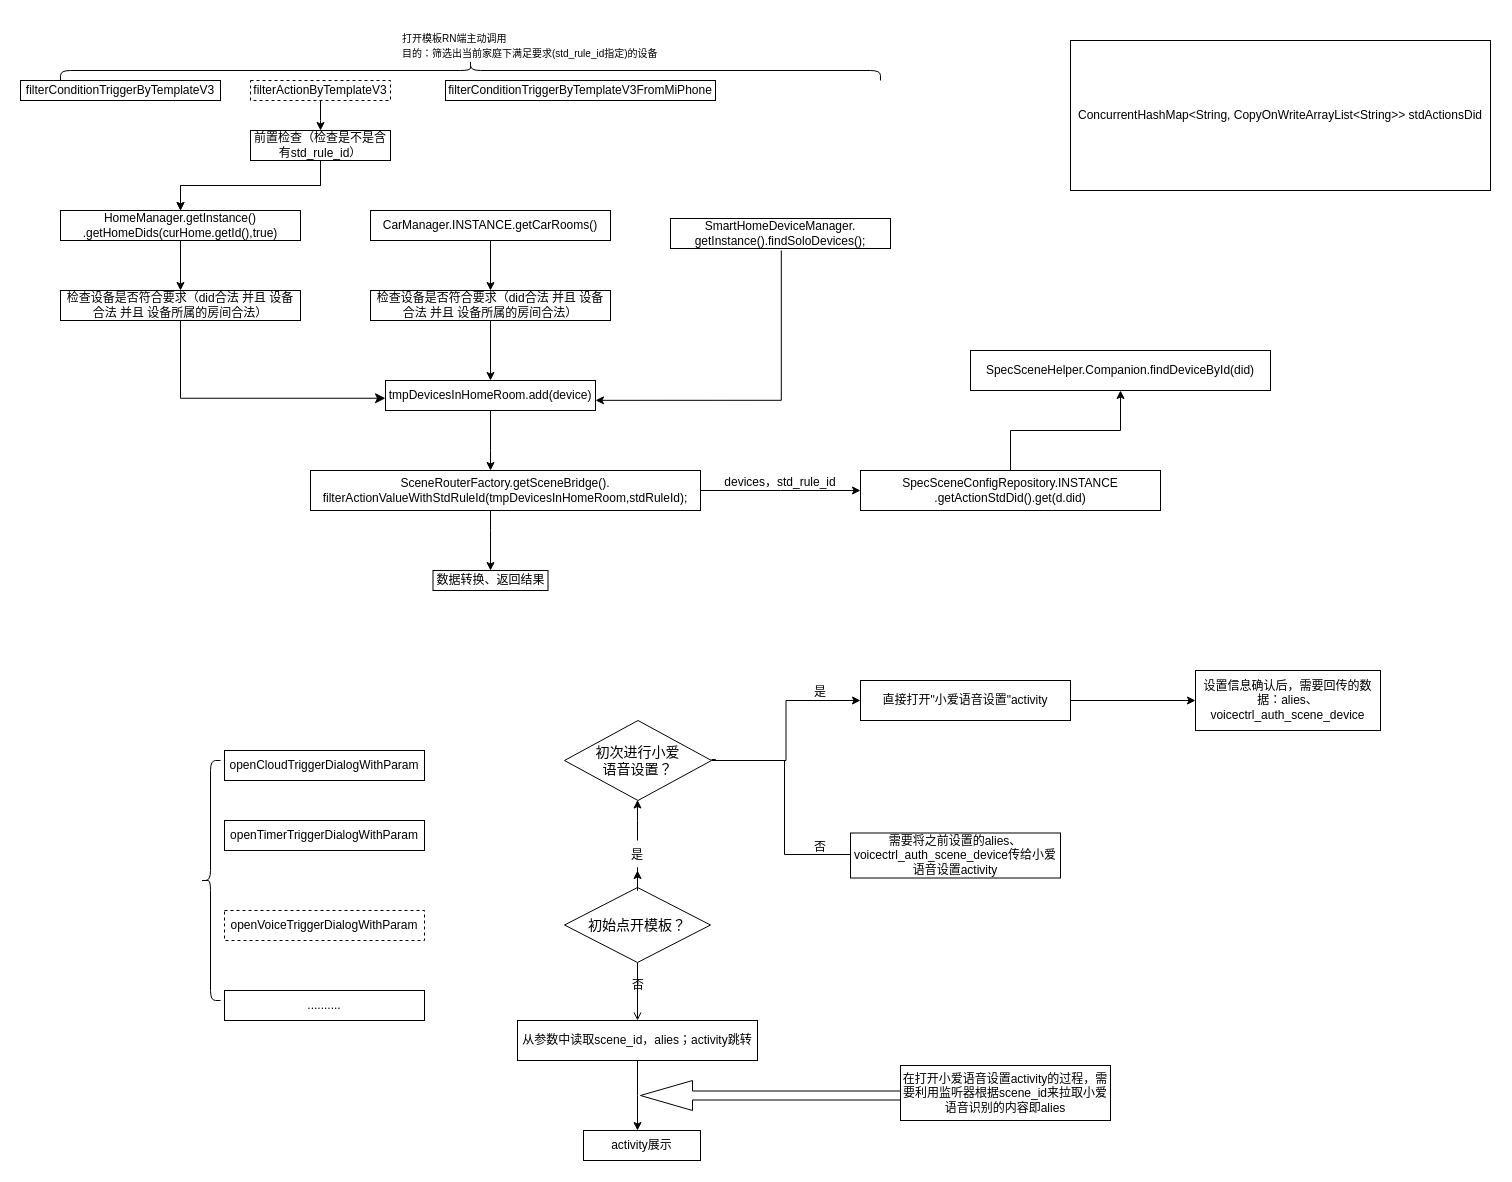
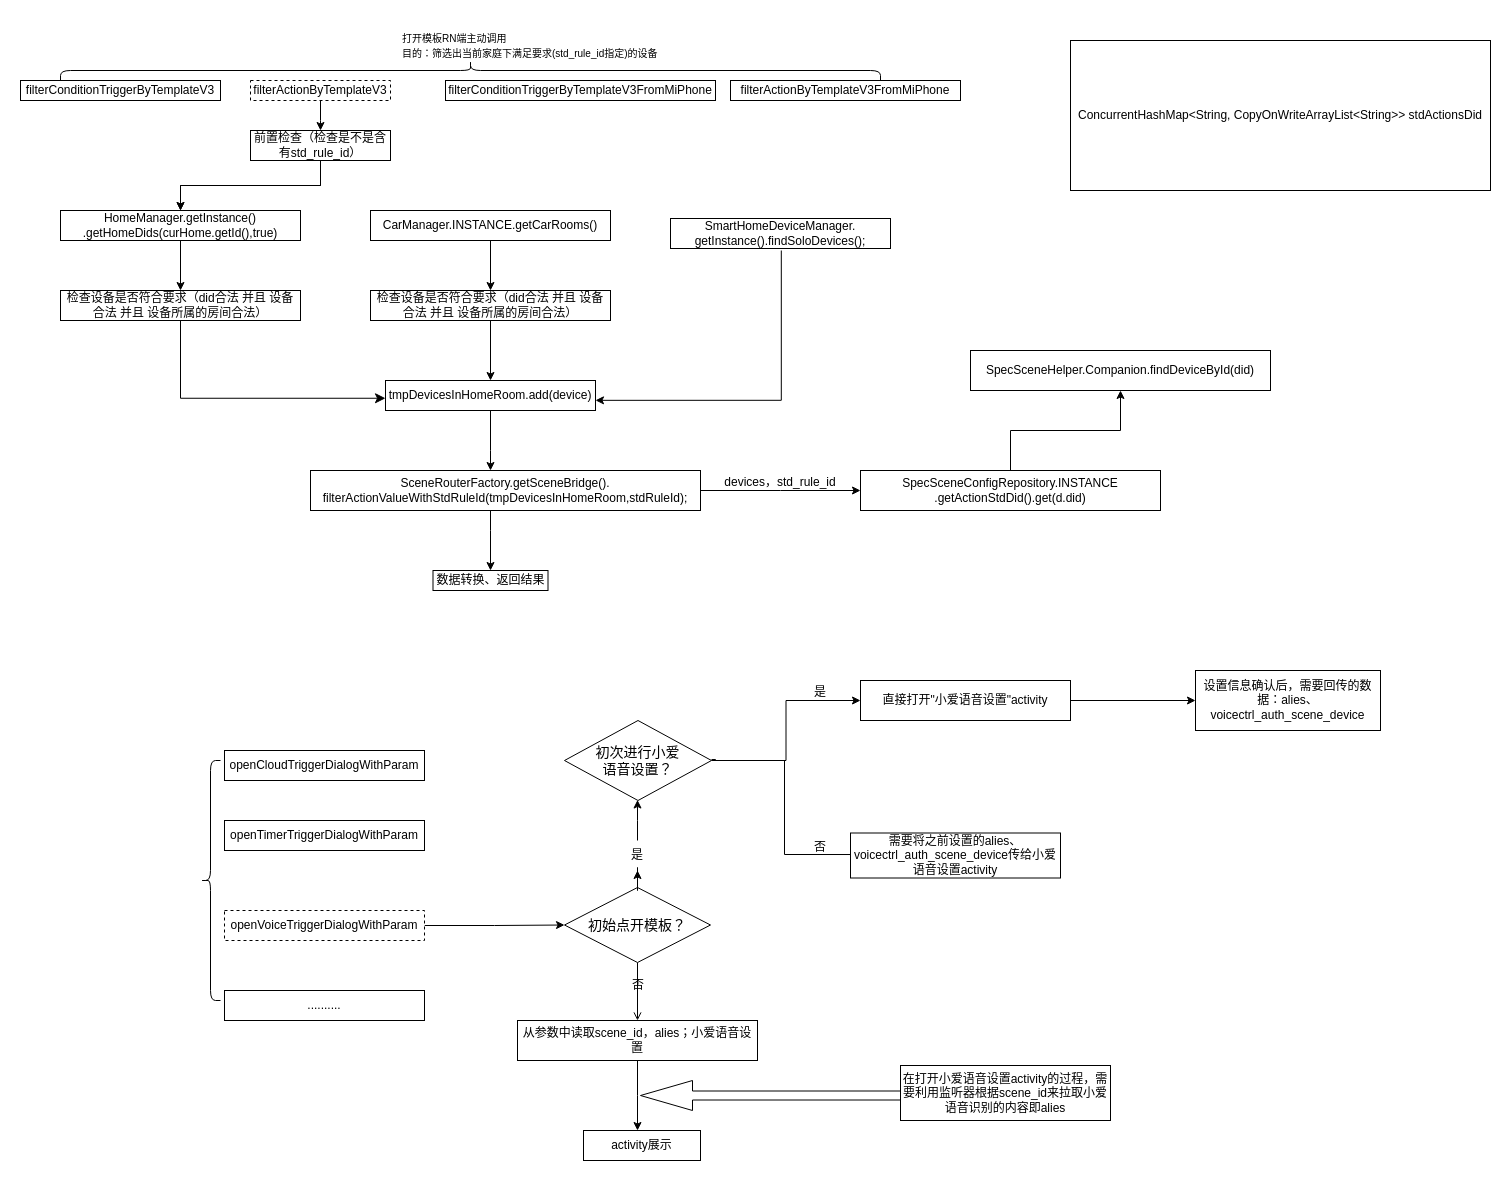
none -> (846, 91)
none -> (491, 926)
(638, 1041) -> (638, 1041)
